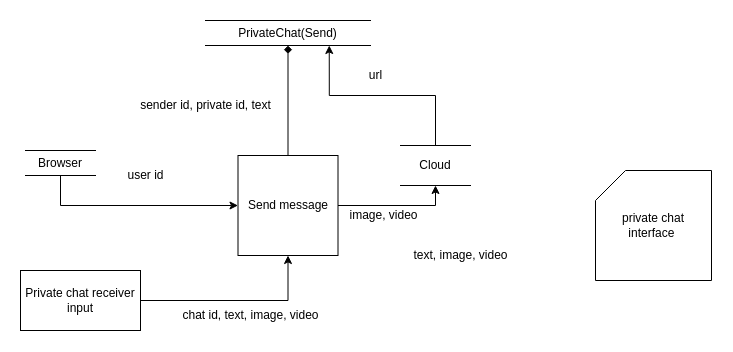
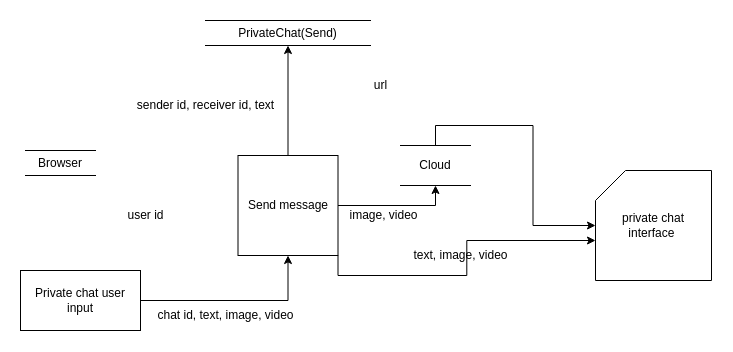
(288, 54) -> (288, 54)
(376, 76) -> (381, 86)
(376, 96) -> (533, 155)
(206, 106) -> (206, 106)
(146, 176) -> (146, 216)
(132, 206) -> none
none -> (467, 272)
(81, 301) -> (81, 301)
(251, 316) -> (226, 316)
